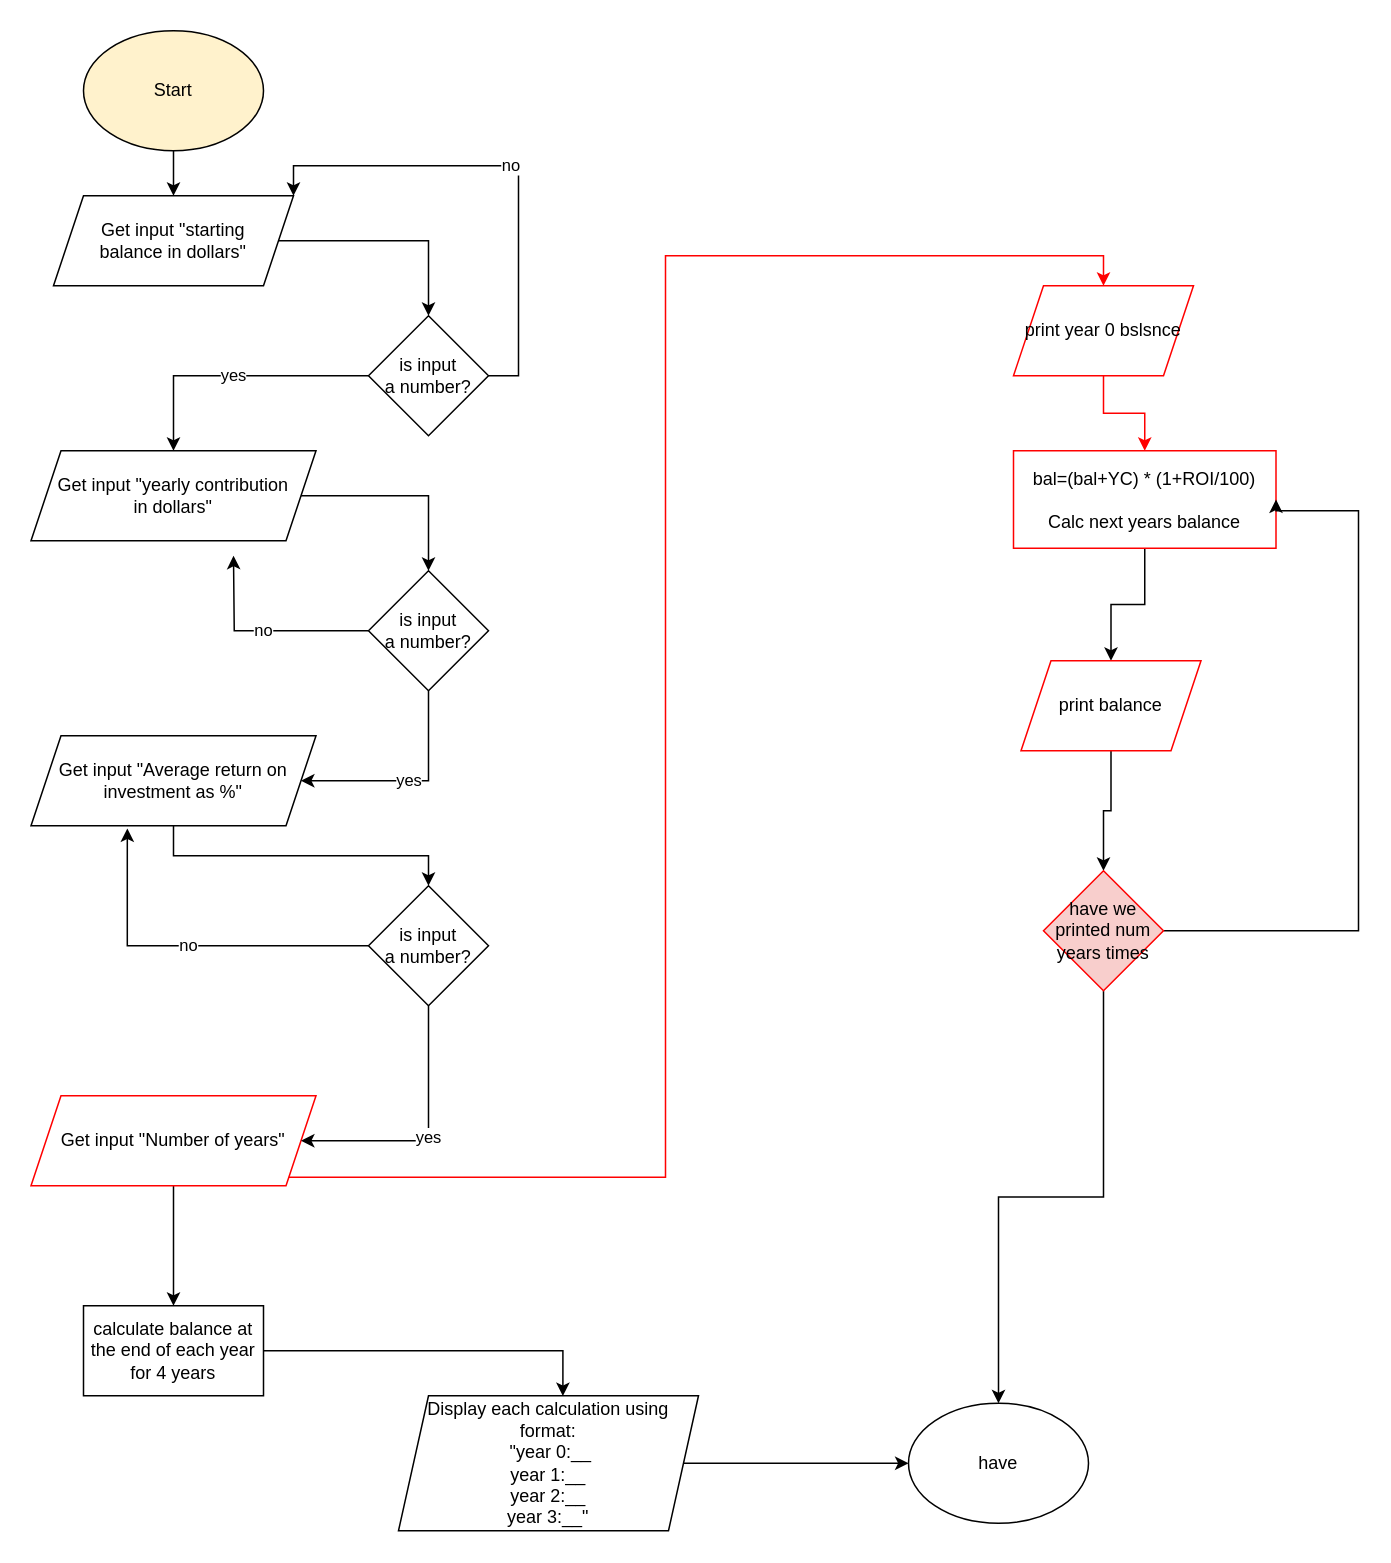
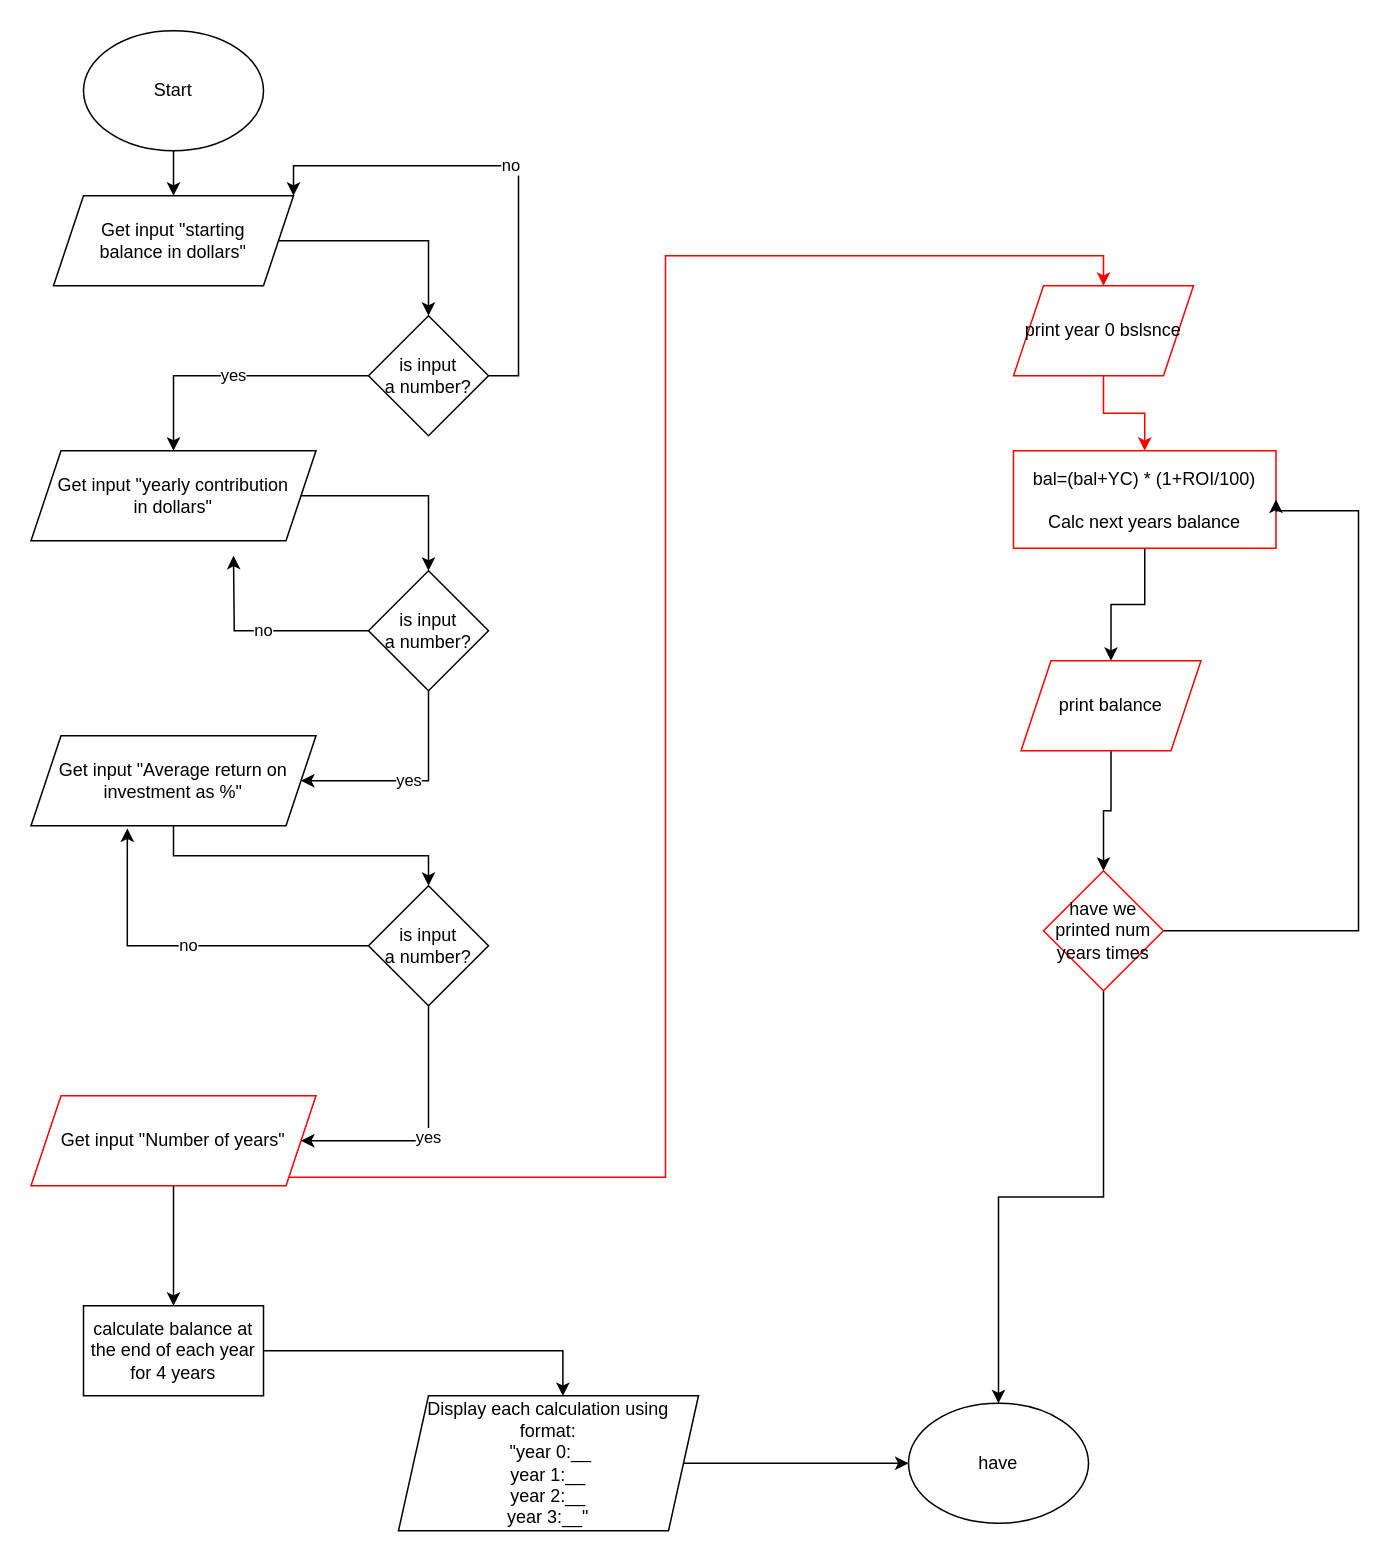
(173, 91) -> (173, 91)
(1103, 931) -> (1103, 931)
